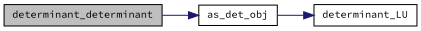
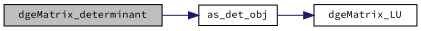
(83, 15) -> (83, 15)
(365, 15) -> (365, 15)
